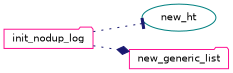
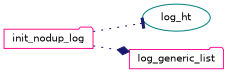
(179, 18) -> (176, 18)
(179, 59) -> (176, 59)
